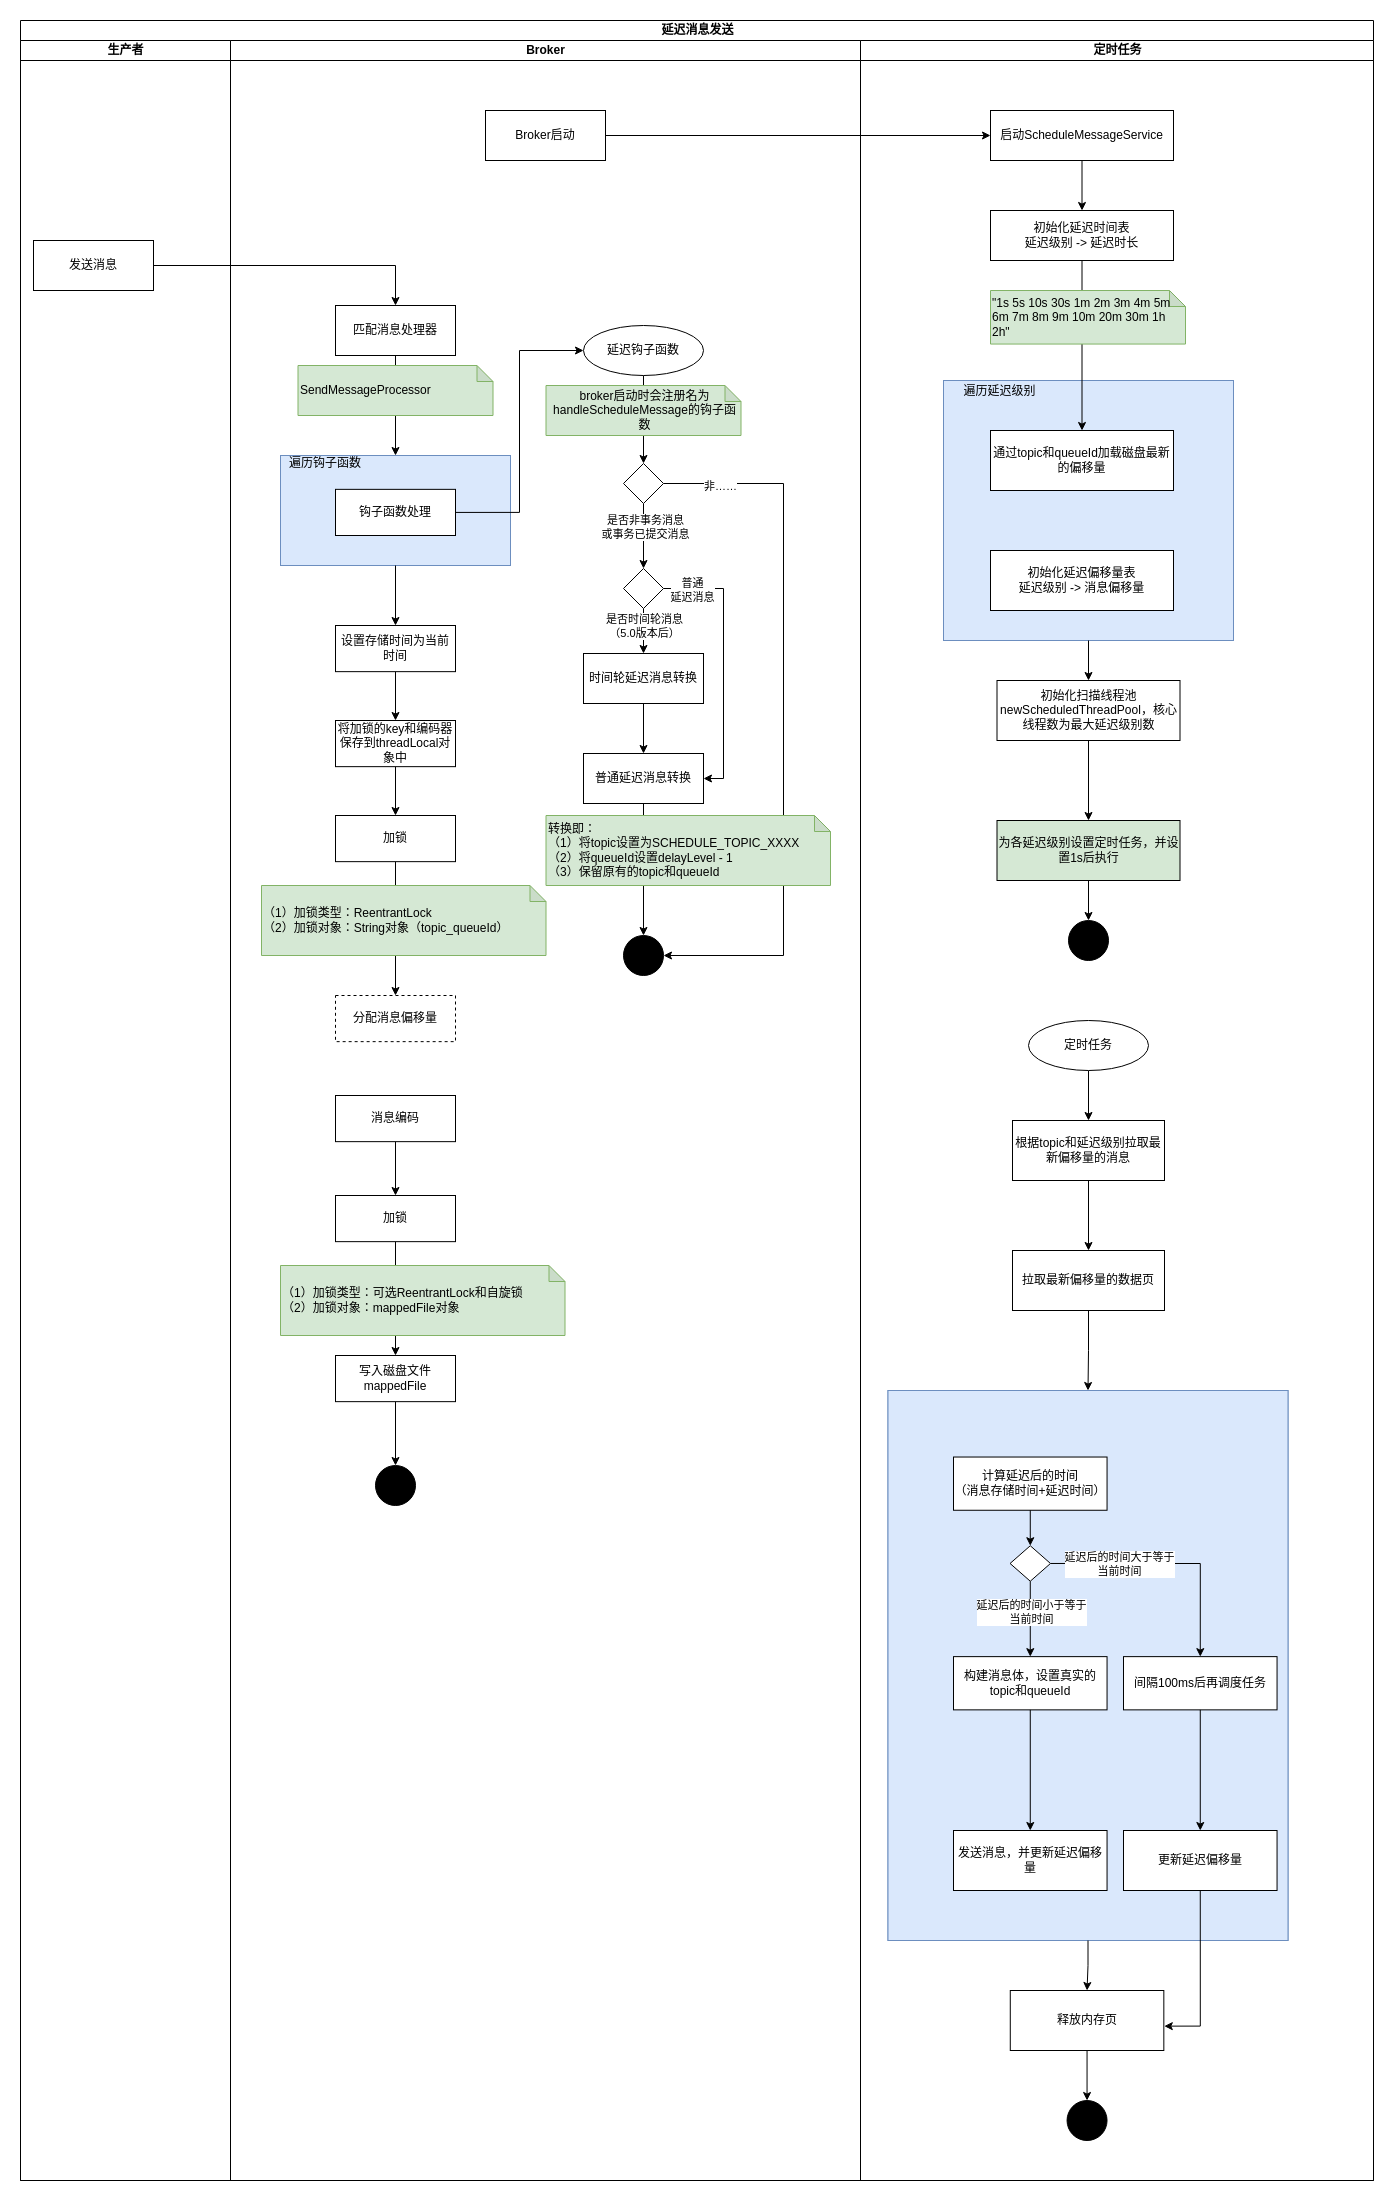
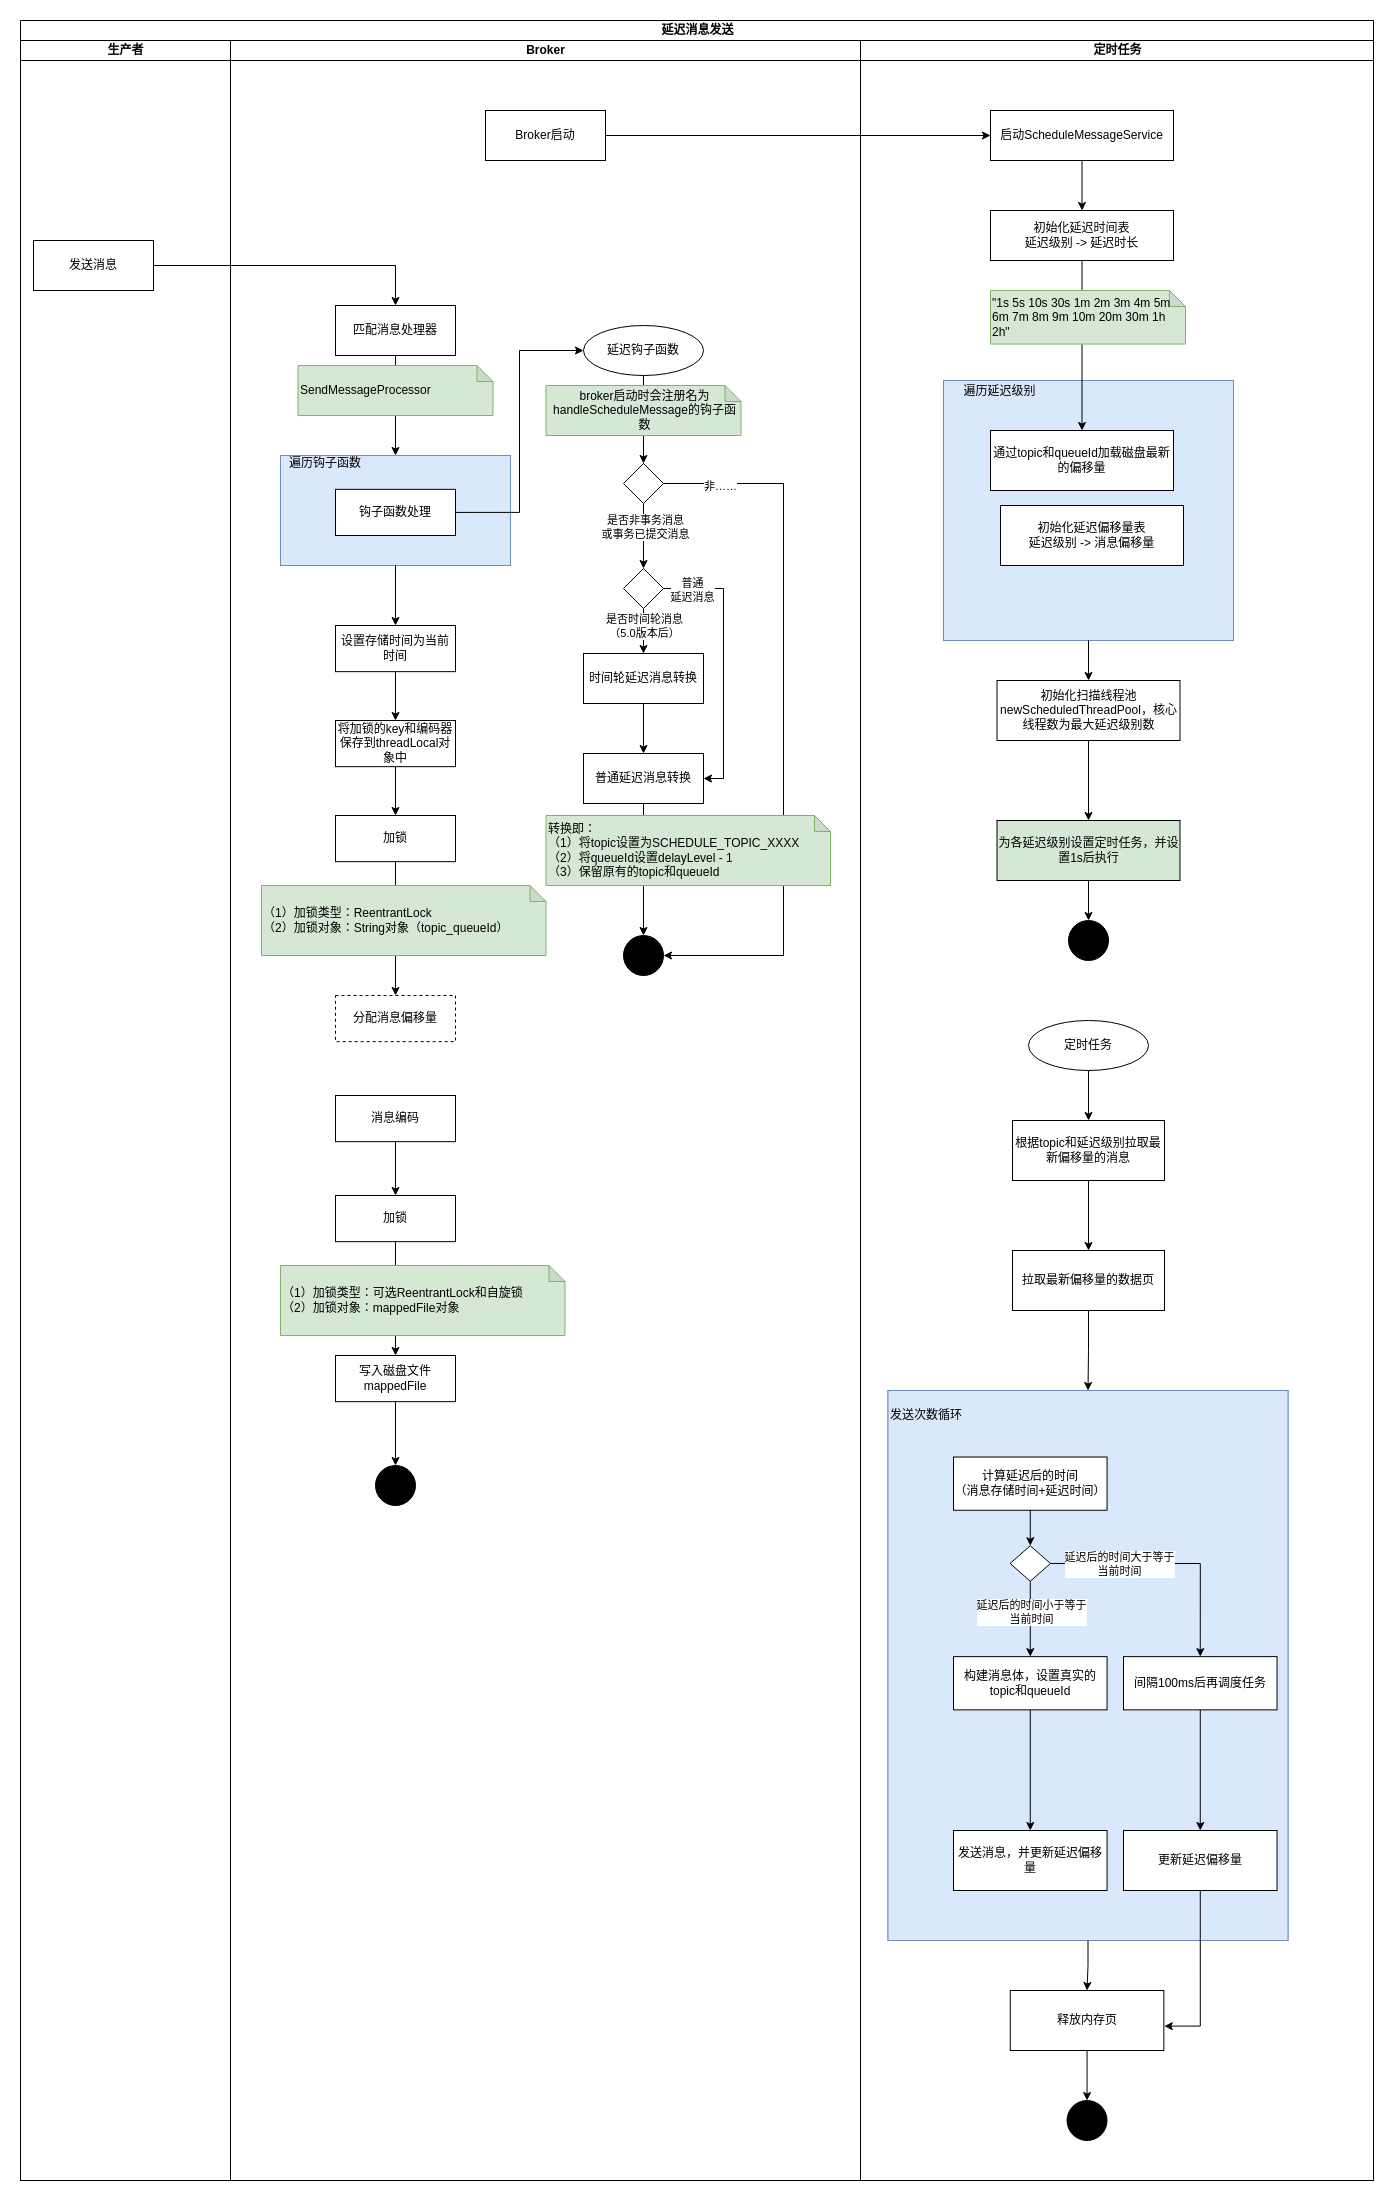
(1082, 581) -> (1092, 536)
none -> (966, 1415)
